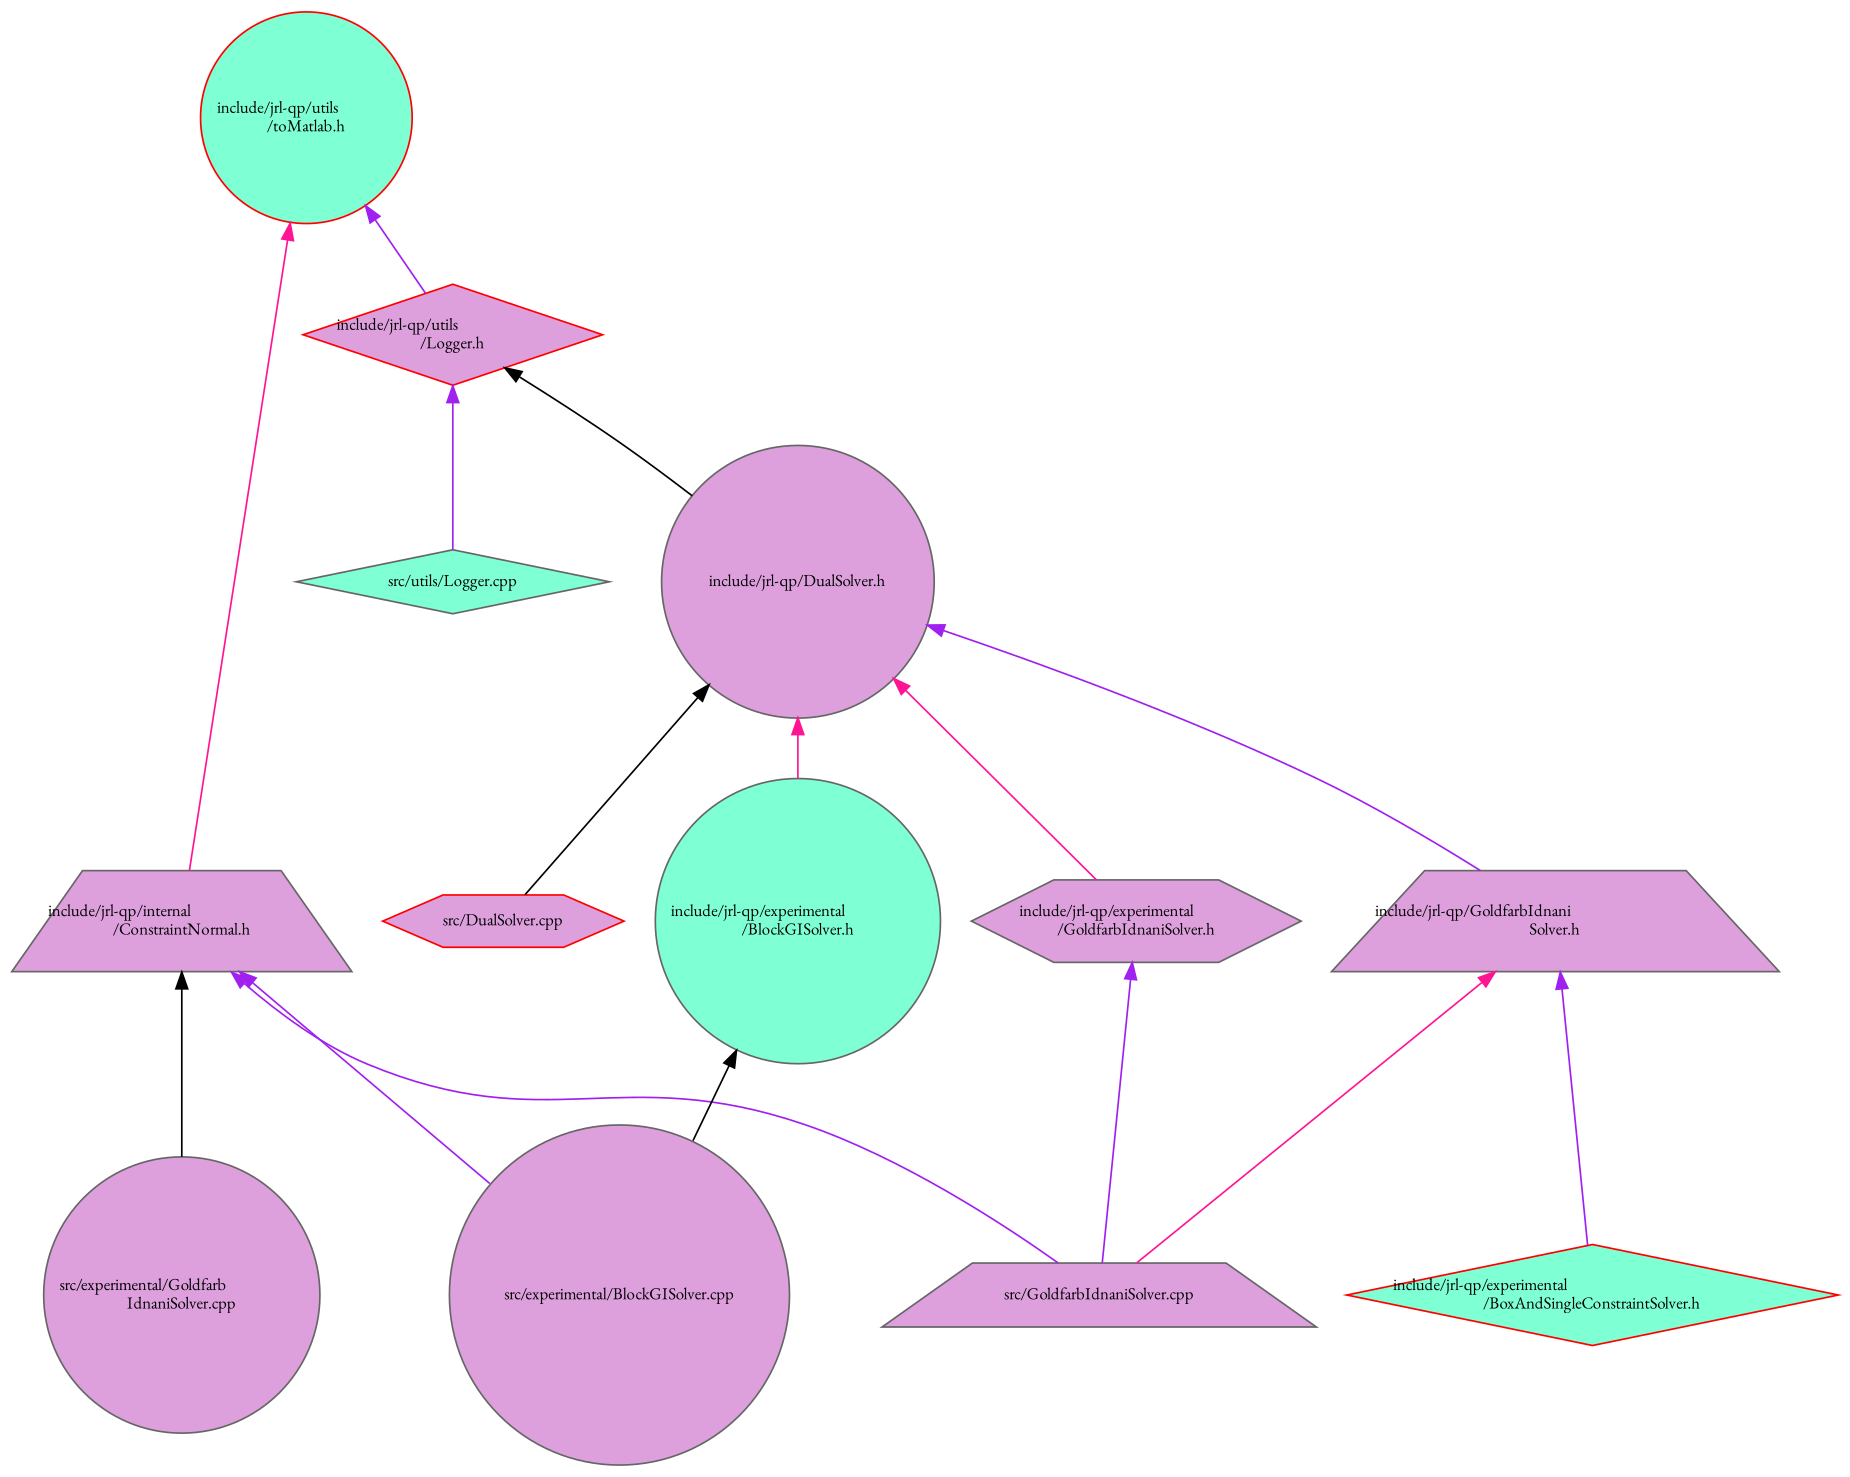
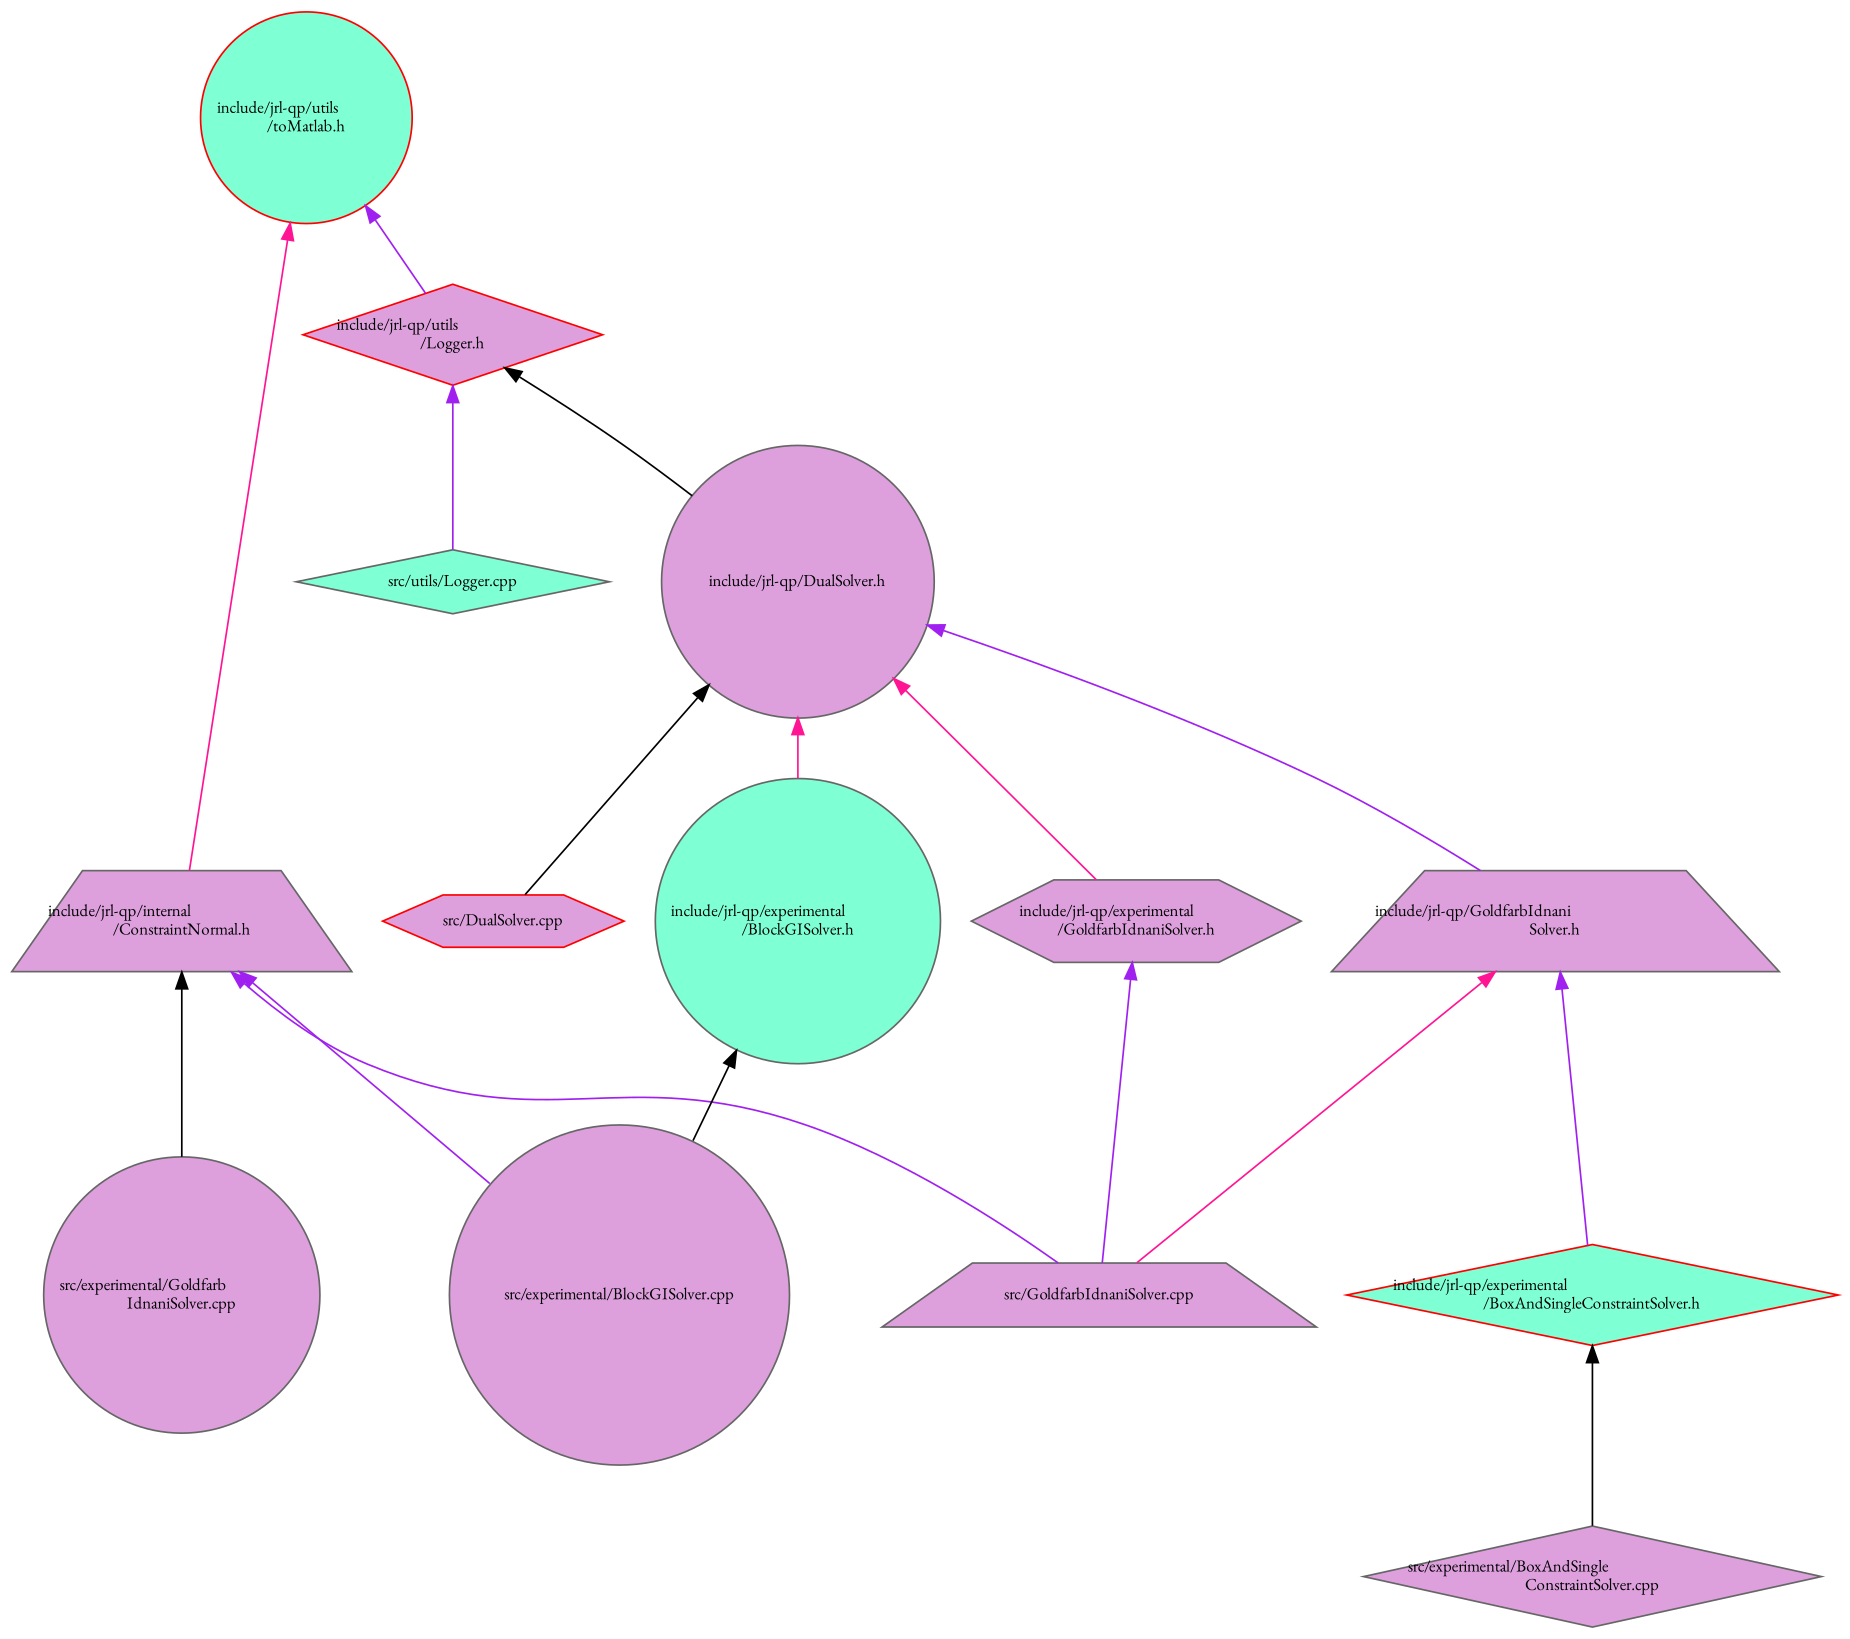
none -> (1592, 1577)
